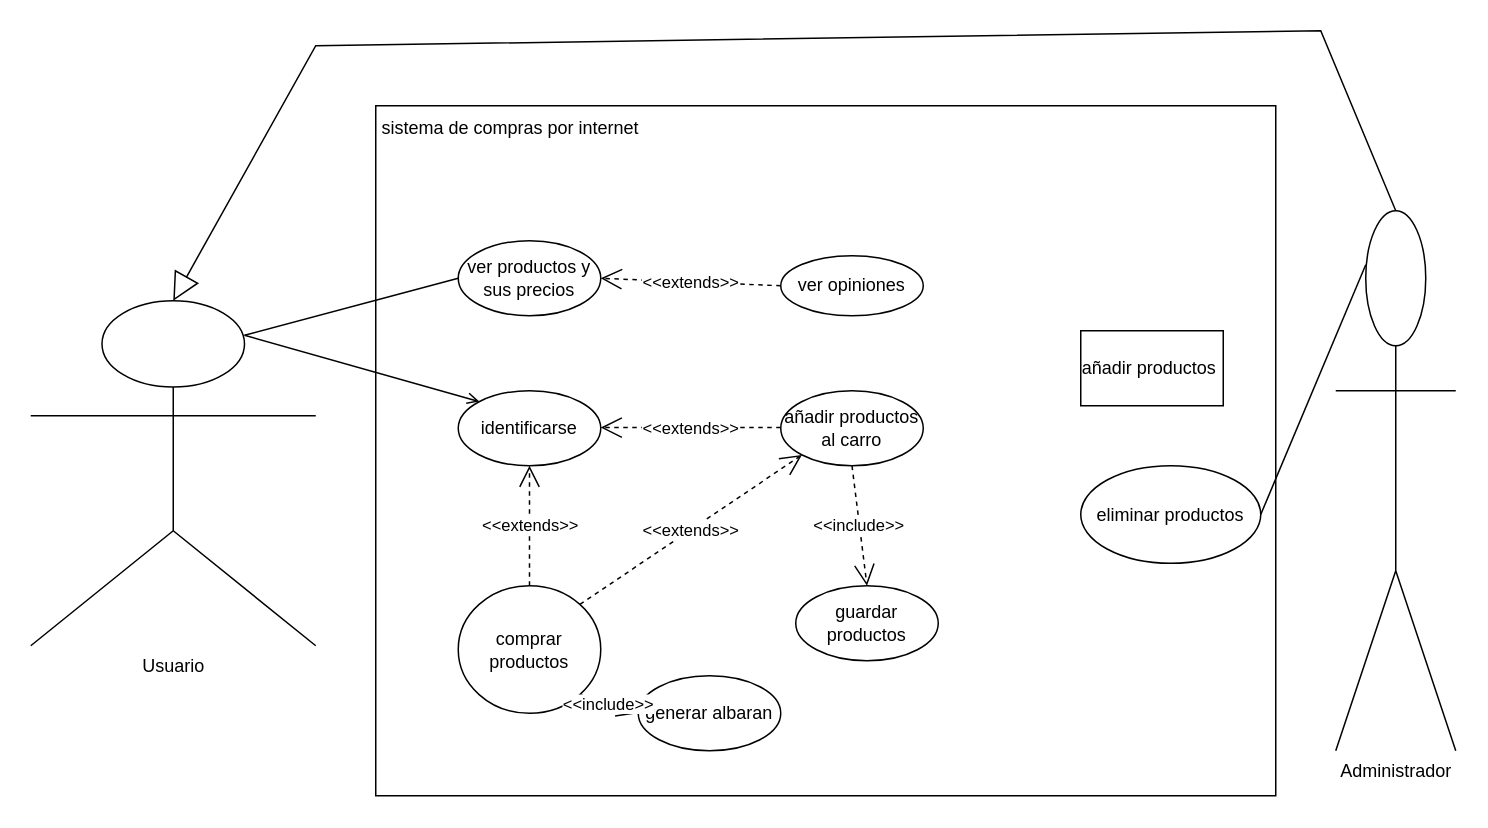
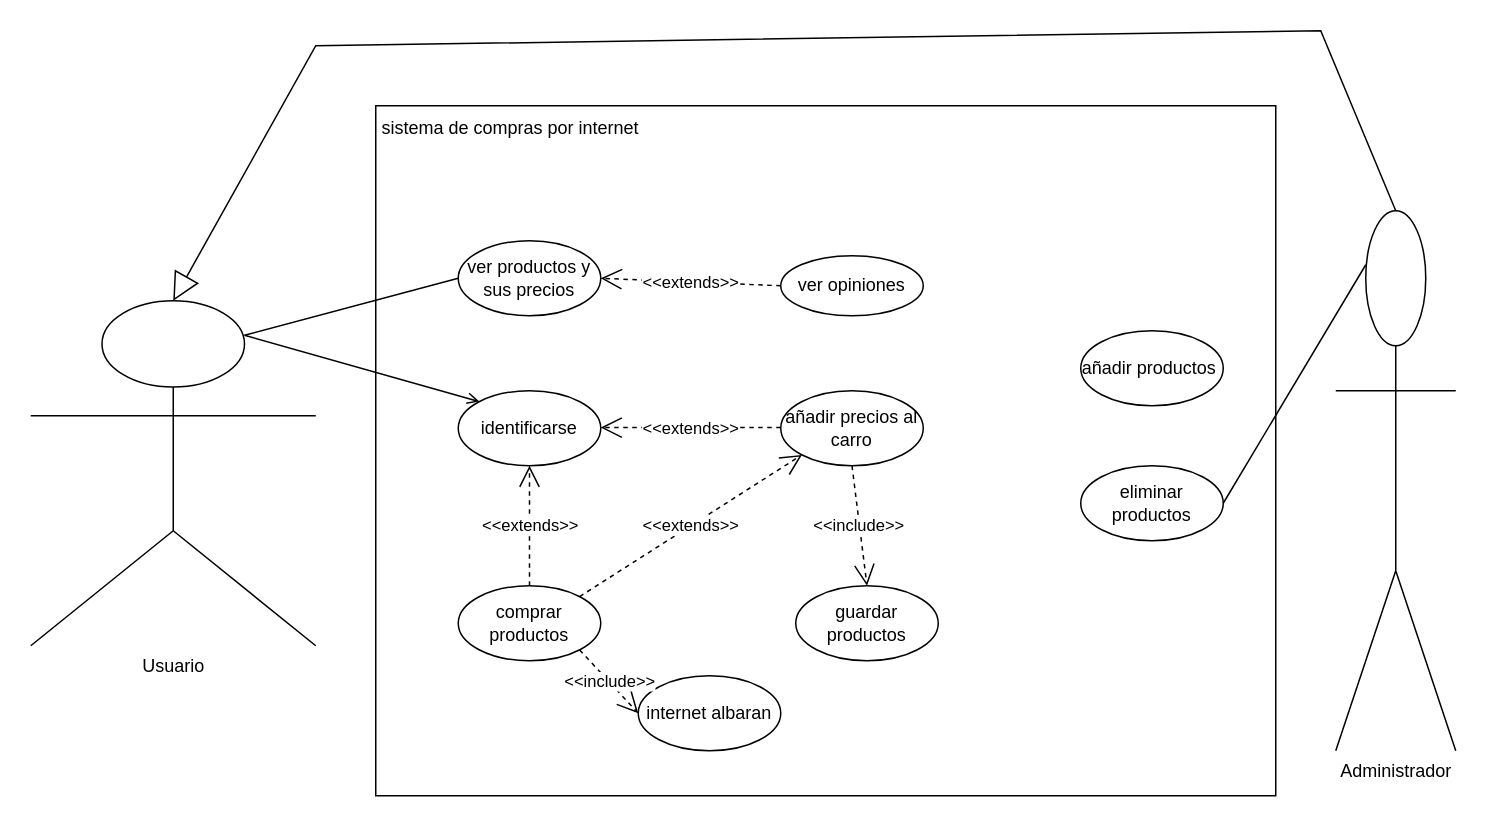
(1152, 368) -> (1152, 368)
(852, 428) -> (852, 428)
(1171, 515) -> (1152, 503)
(530, 650) -> (530, 623)
(710, 713) -> (710, 713)
